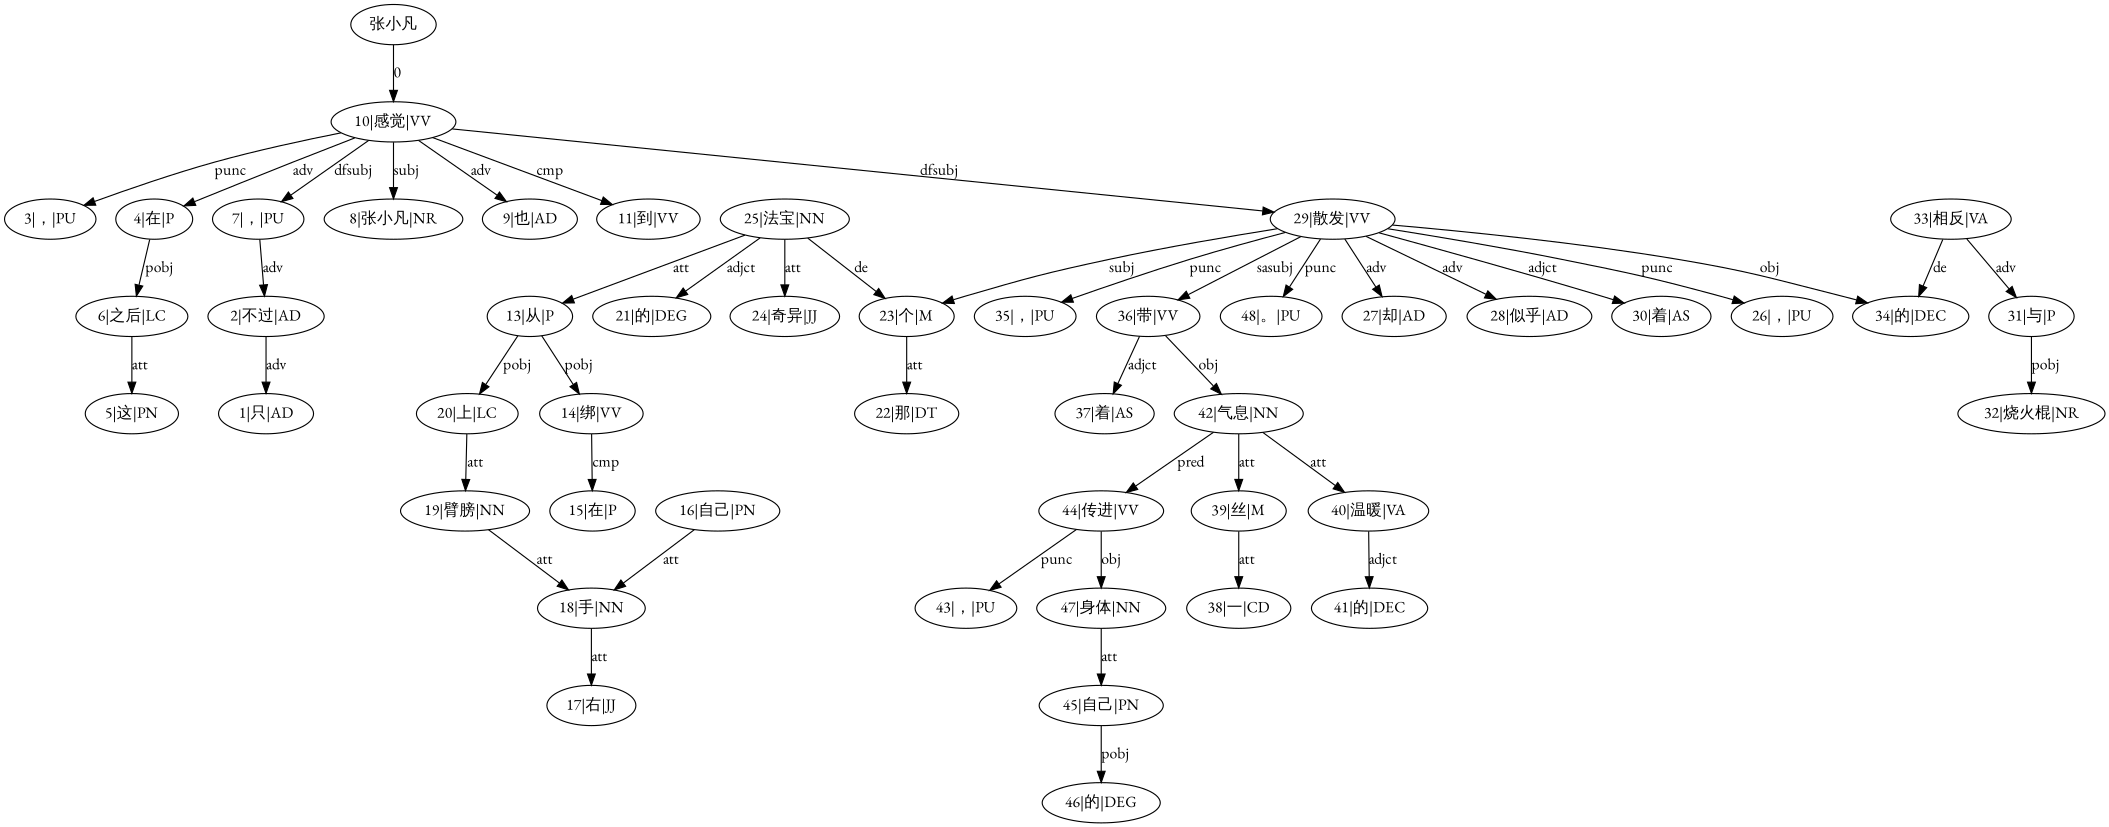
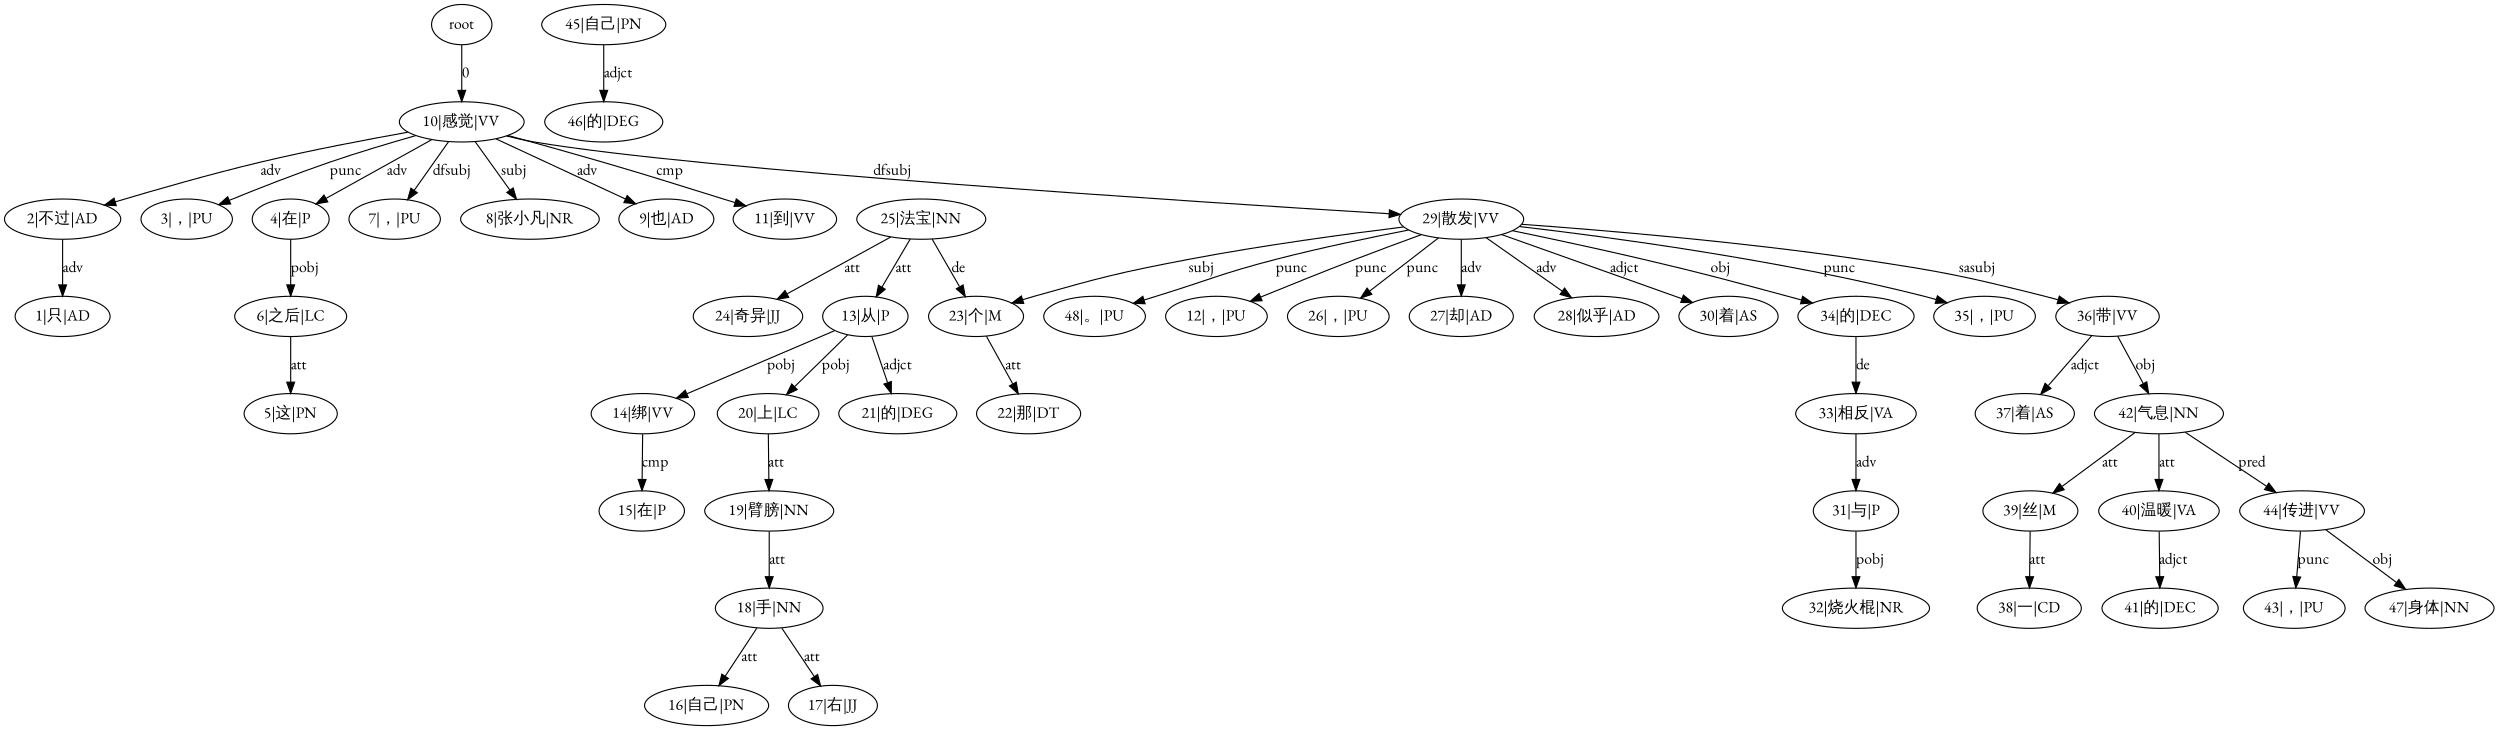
(393, 25) -> (462, 25)
(262, 262) -> (260, 162)
(1933, 263) -> (1856, 359)
(723, 265) -> (880, 360)
none -> (1216, 316)
(659, 556) -> (741, 652)
(1101, 651) -> none
(1115, 754) -> (618, 73)
